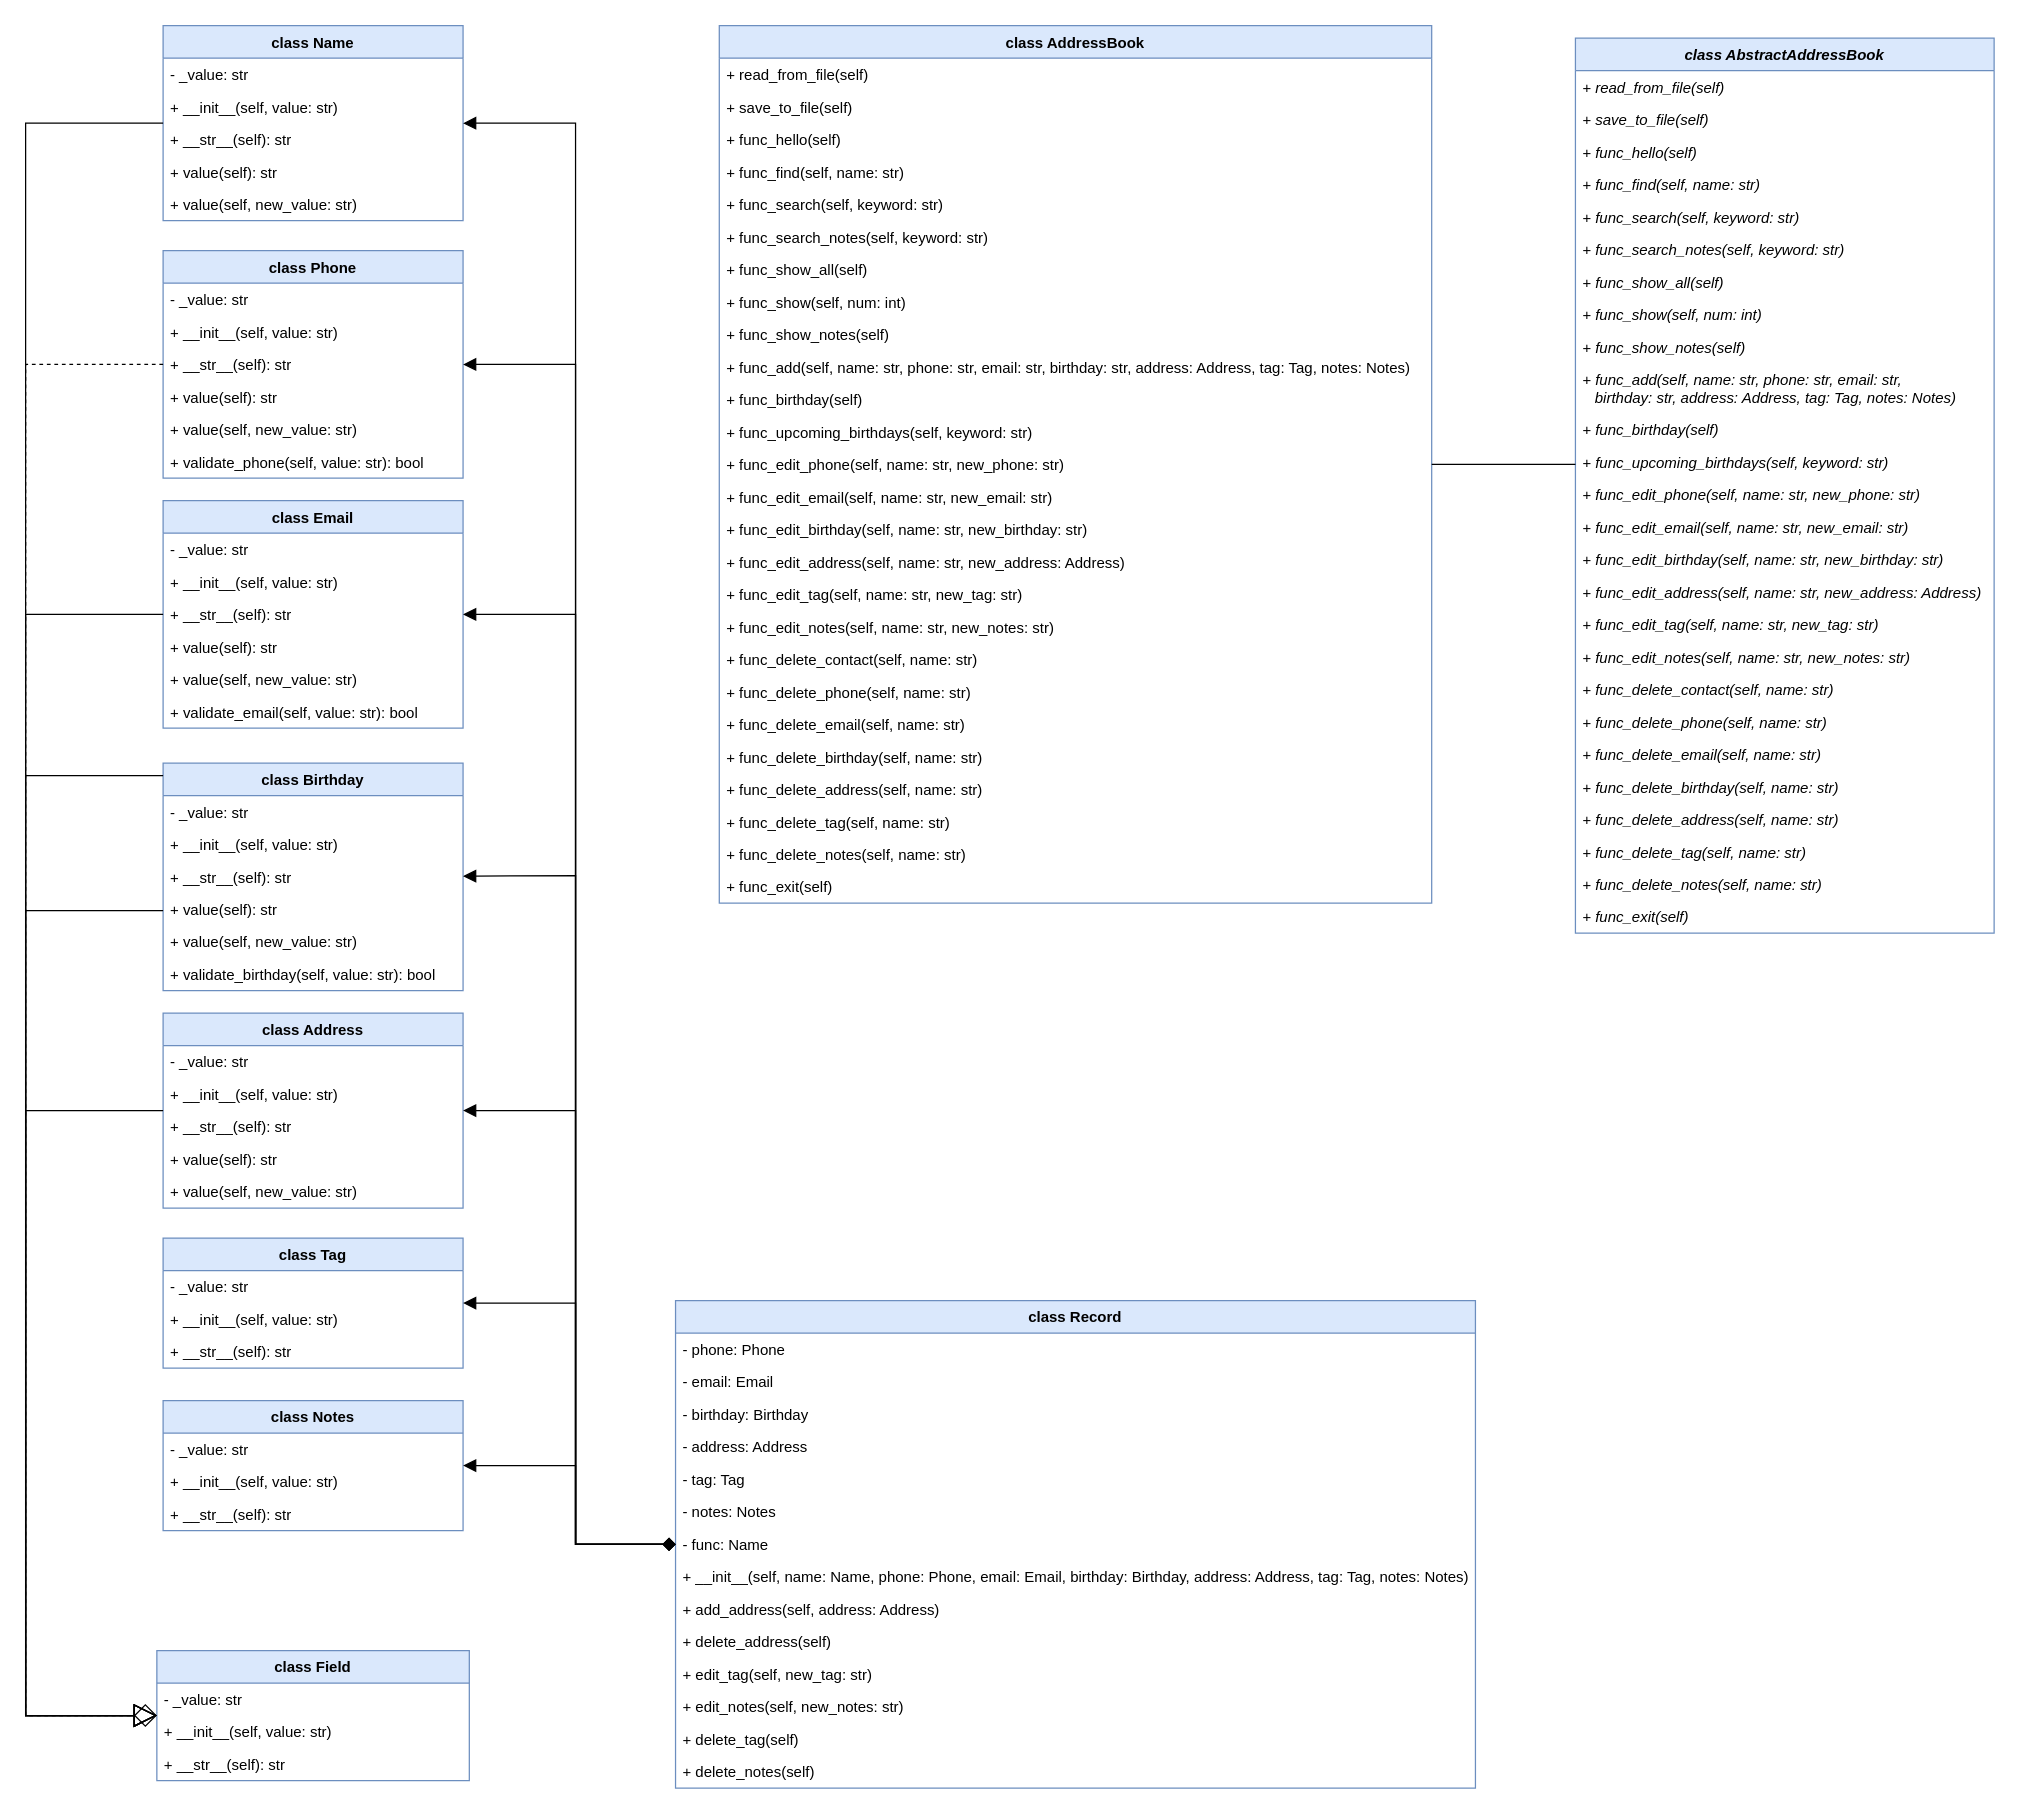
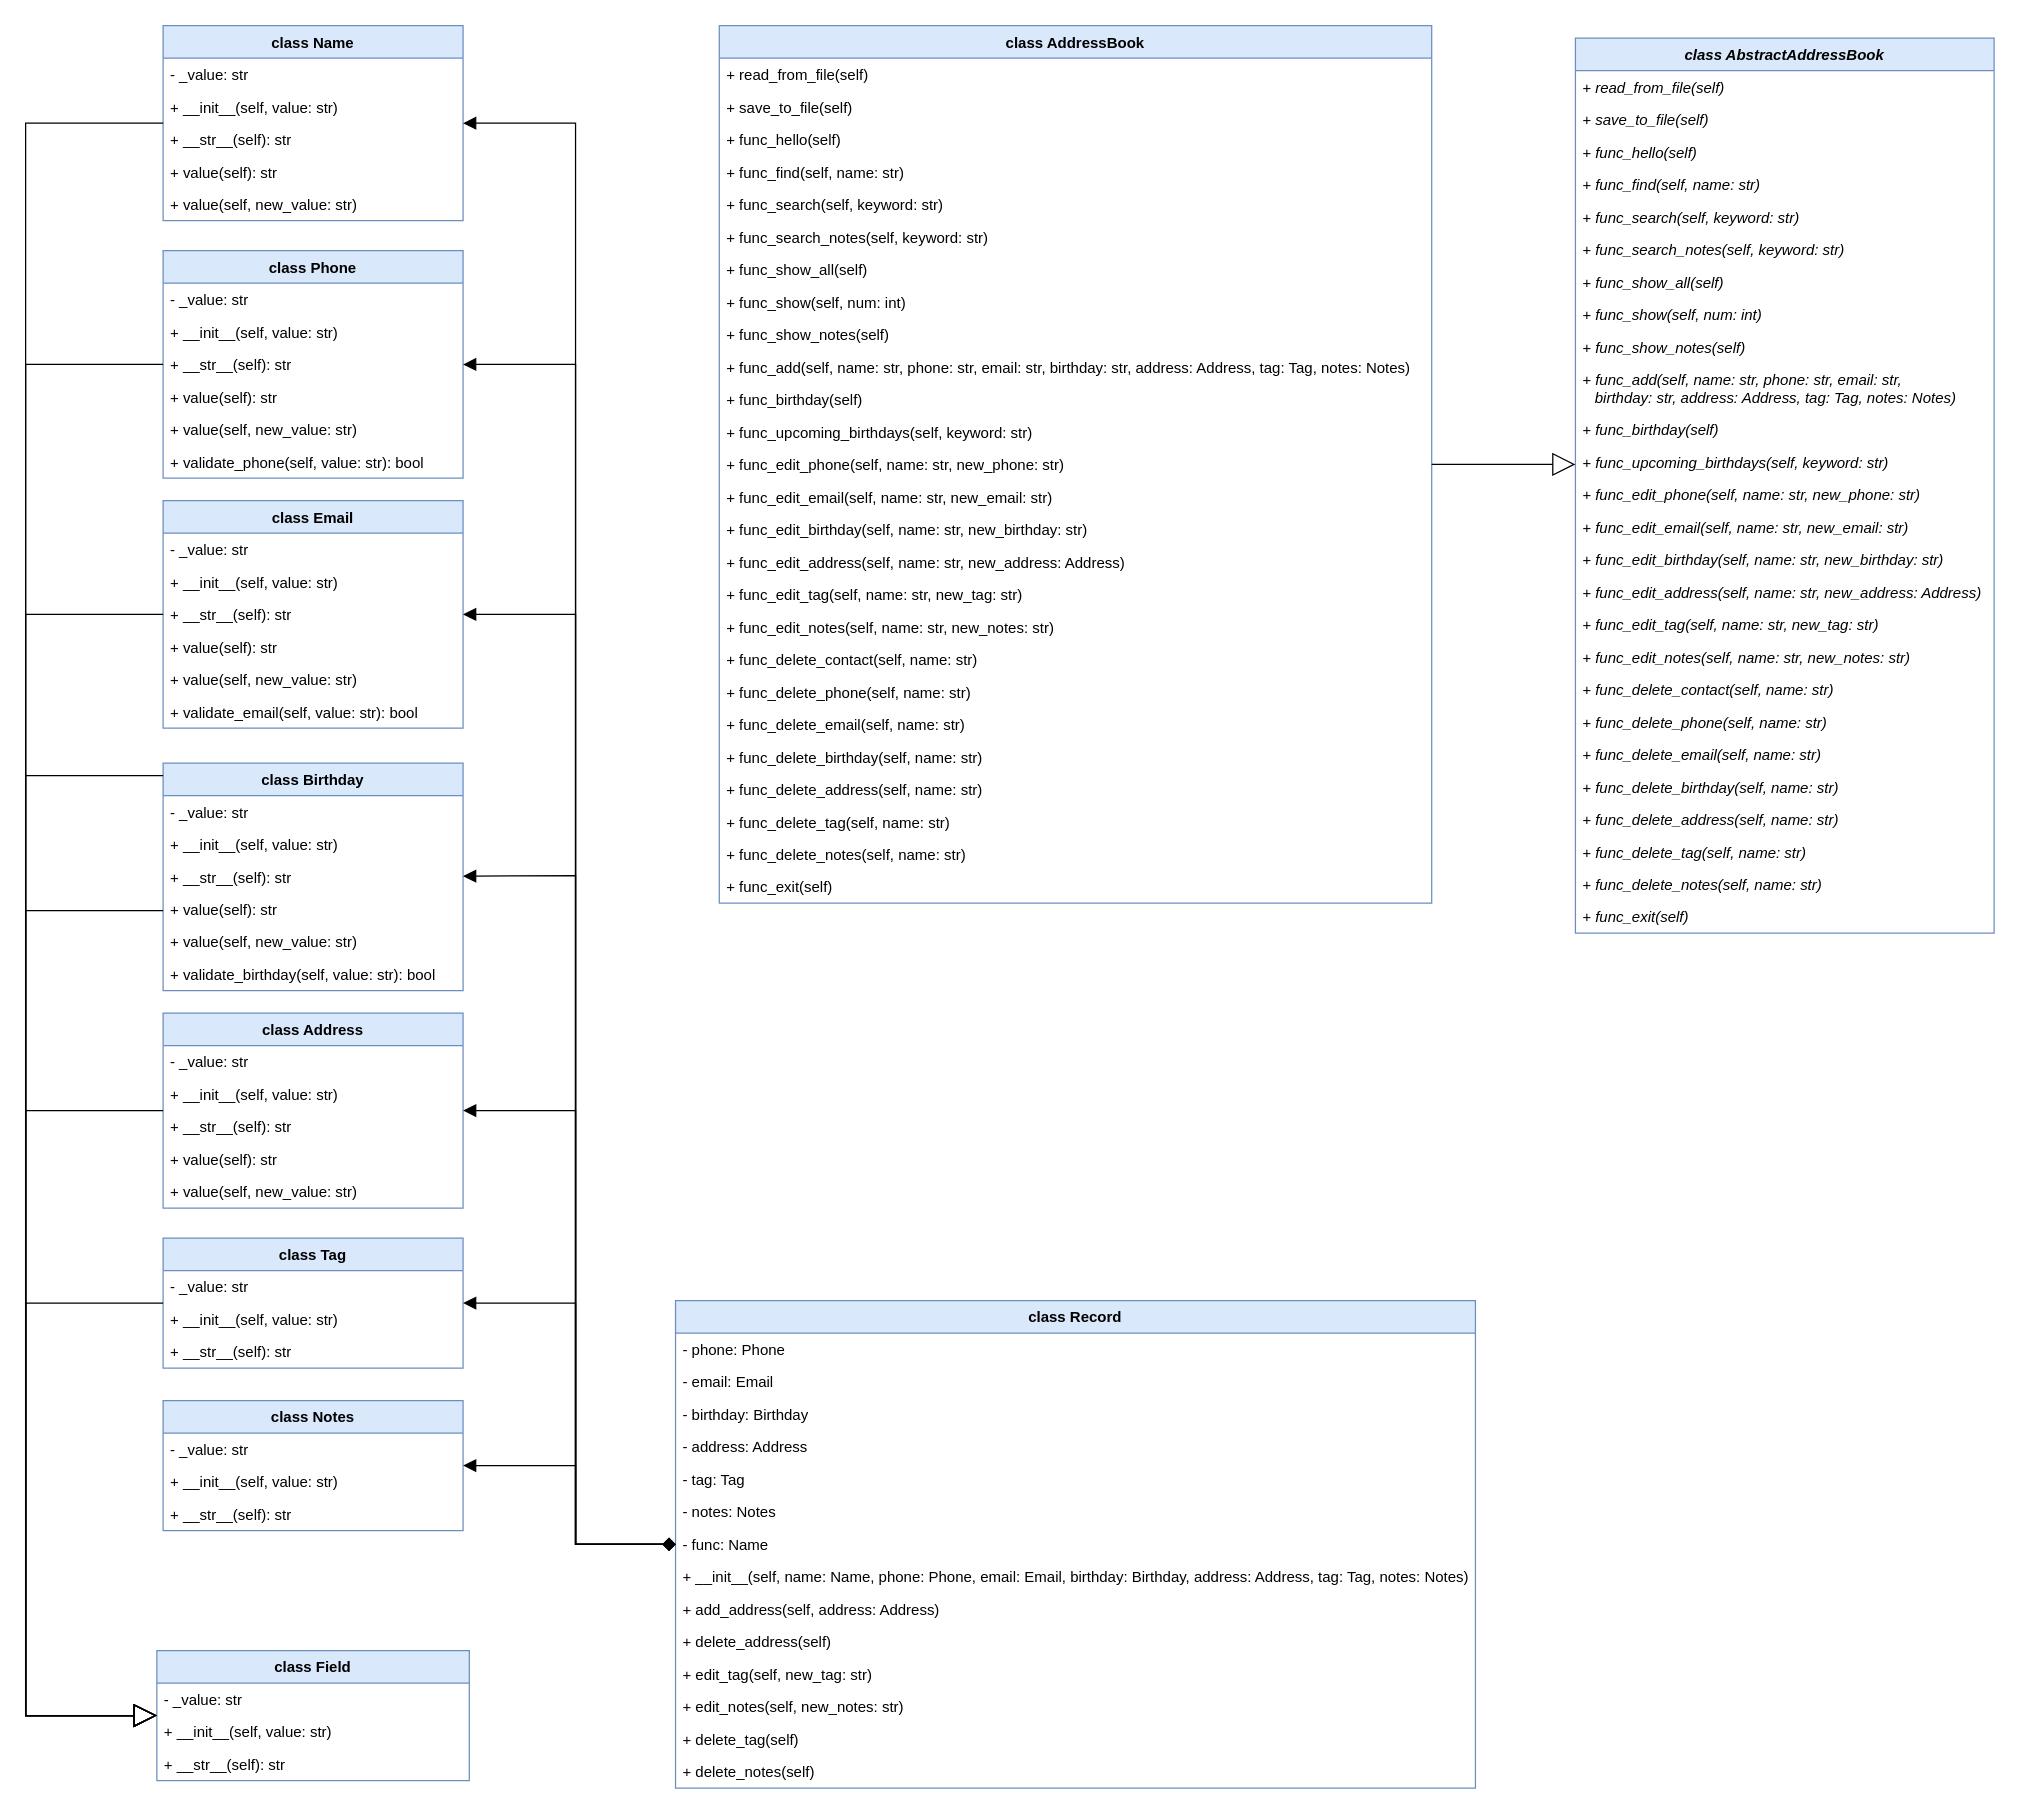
(94, 364) -> (94, 364)
(1562, 464) -> (1551, 464)
none -> (95, 1303)
(135, 1716) -> (26, 361)
